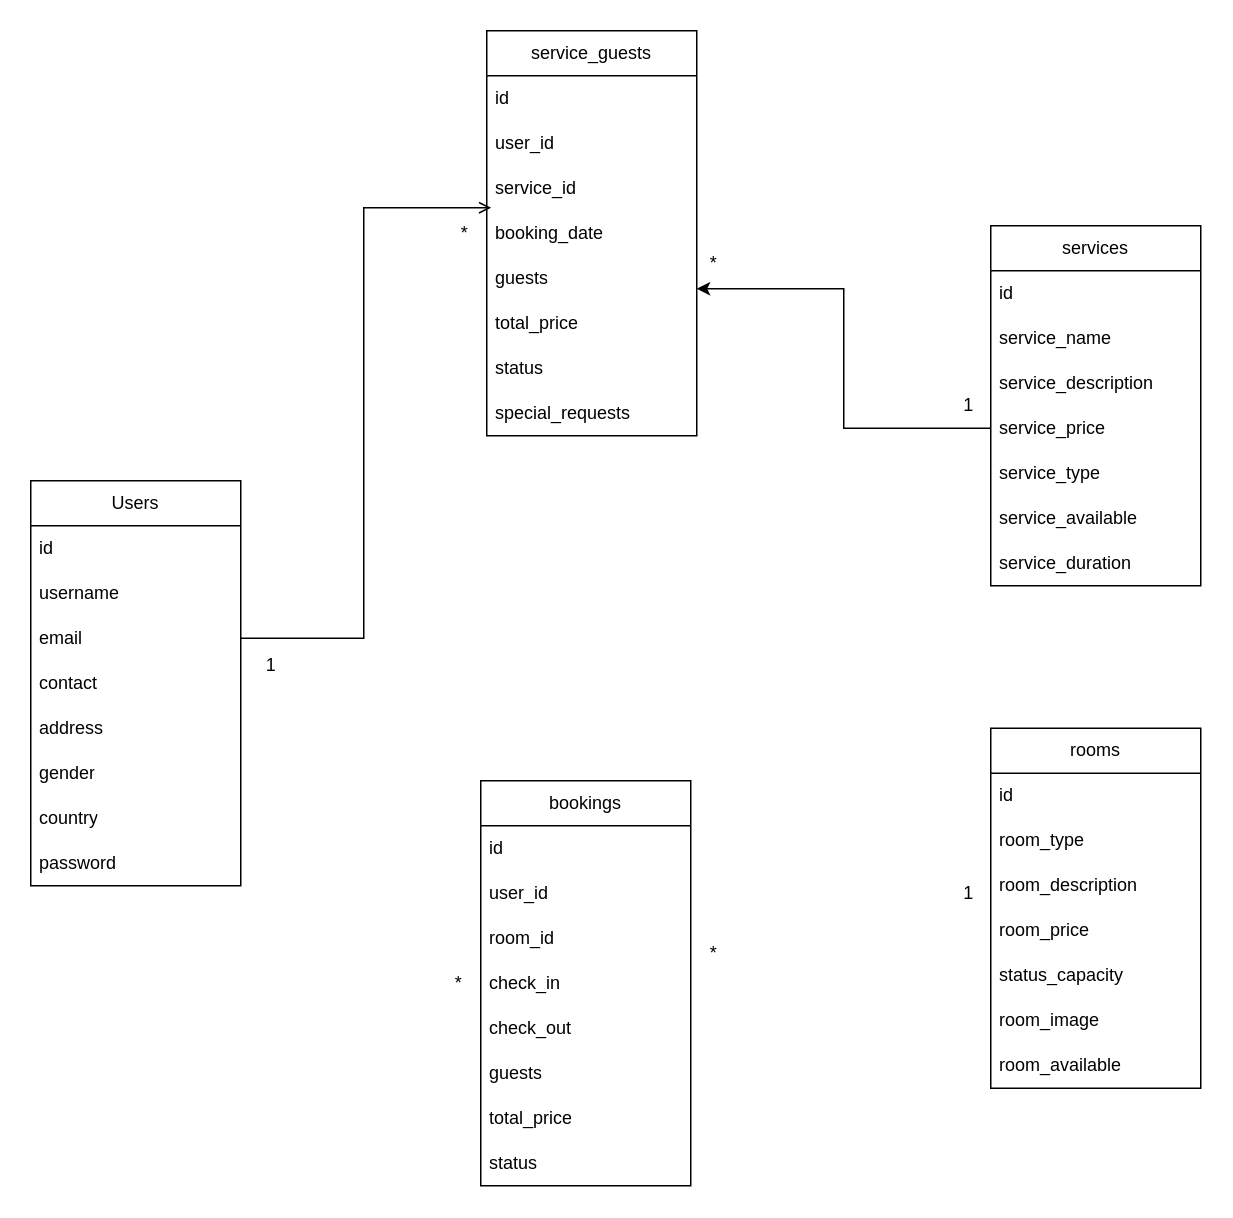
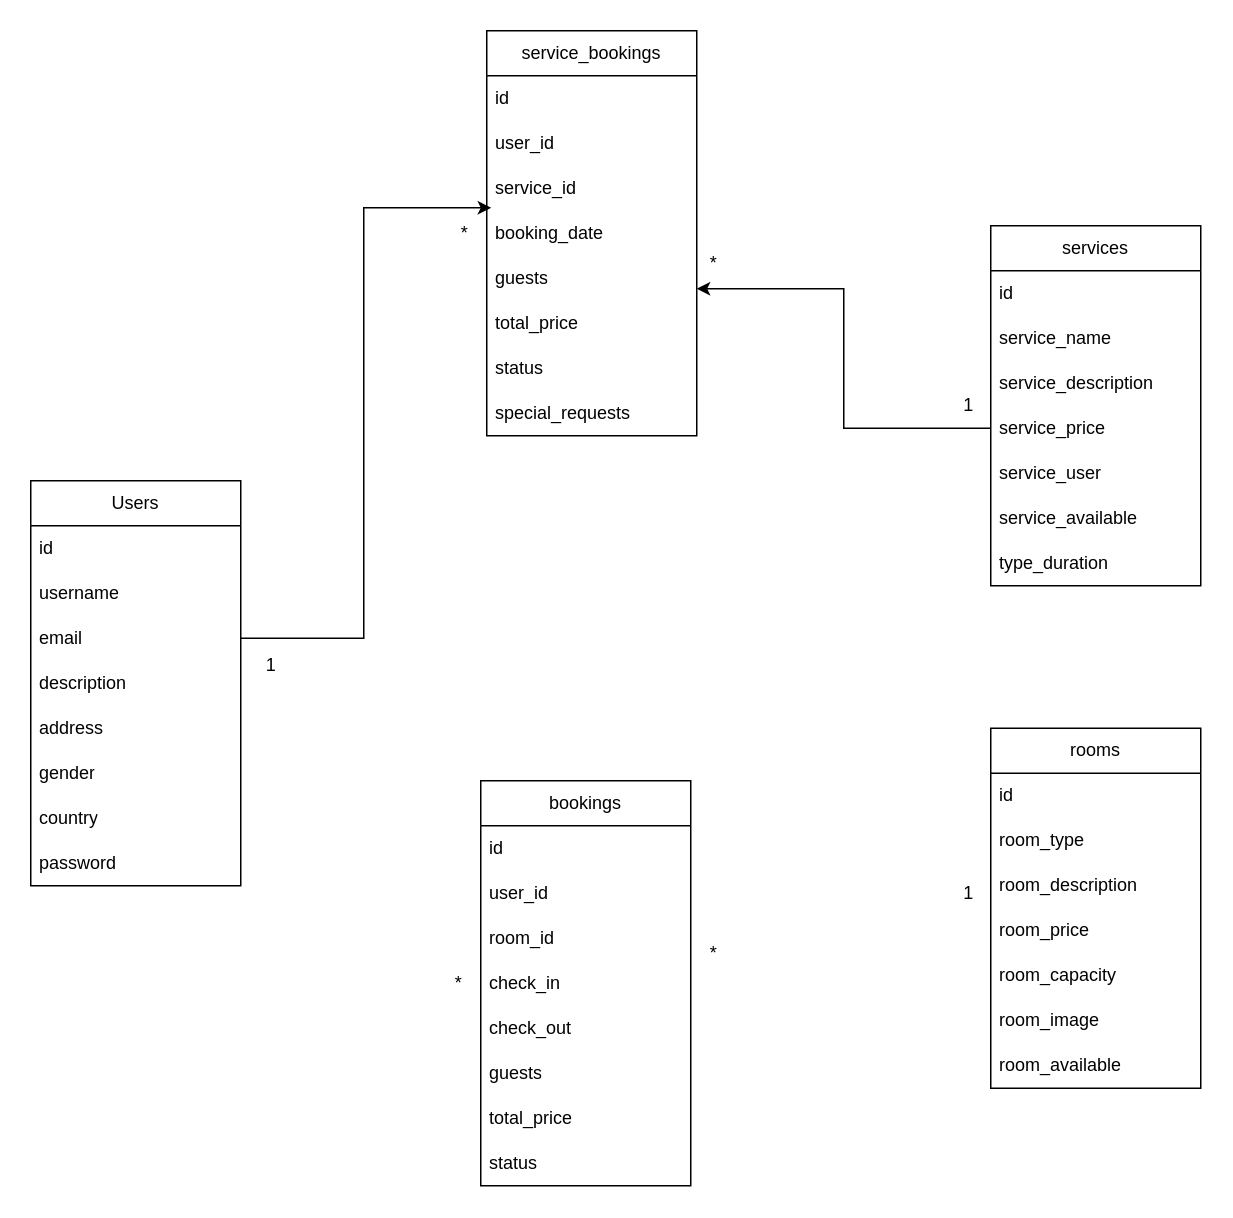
(592, 53) -> (592, 53)
(480, 208) -> (479, 208)
(1058, 473) -> (1058, 473)
(1076, 563) -> (1063, 563)
(75, 683) -> (91, 683)
(1073, 976) -> (1063, 976)
